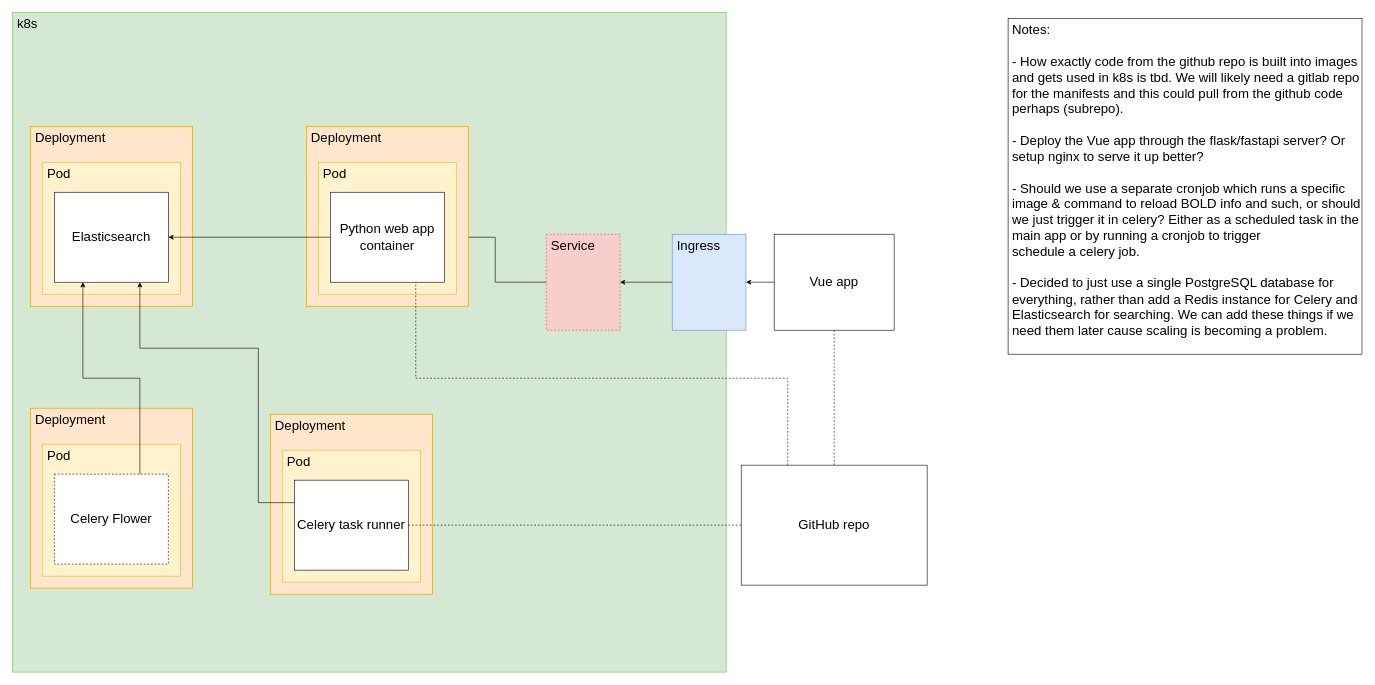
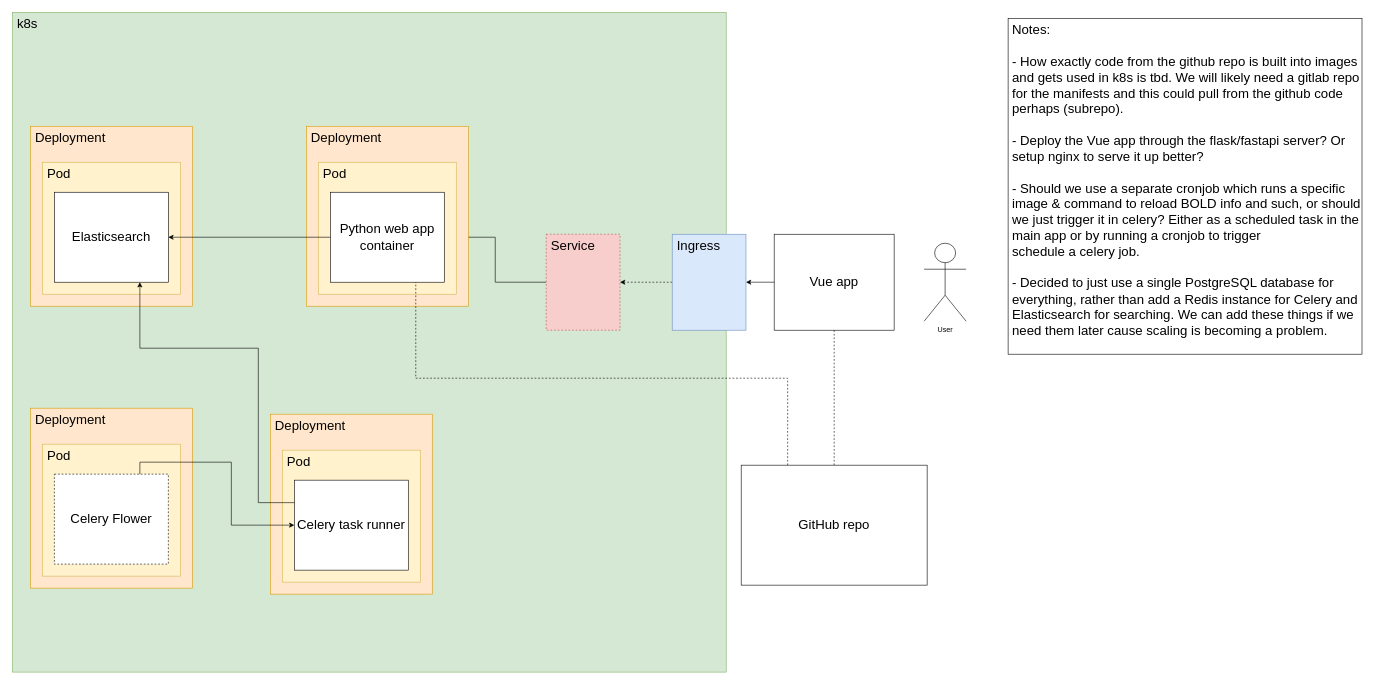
(648, 282) -> (648, 282)
none -> (945, 282)
(140, 378) -> (231, 524)
(575, 525) -> none
